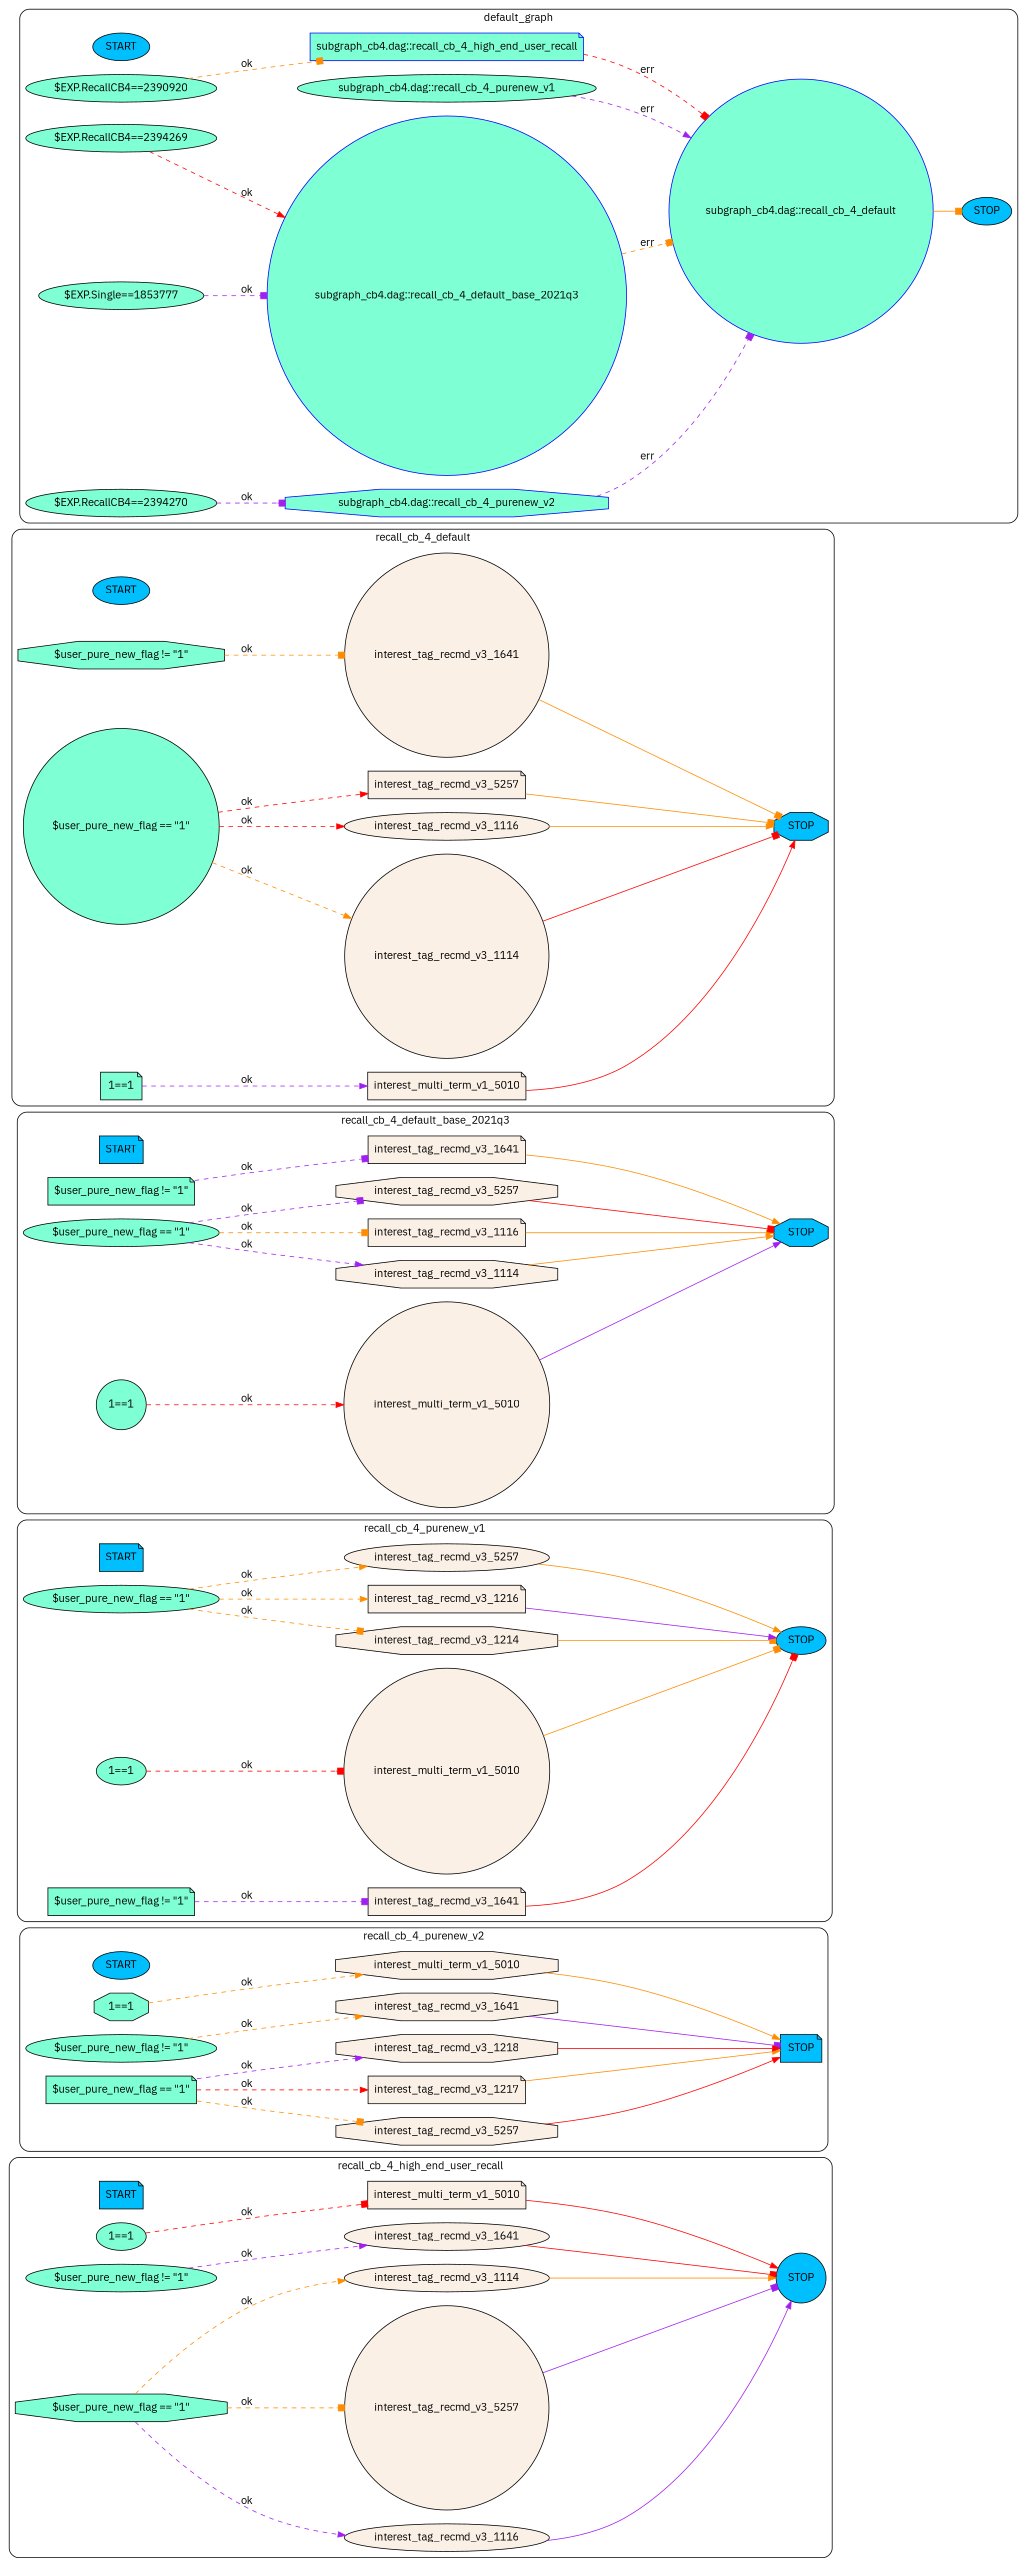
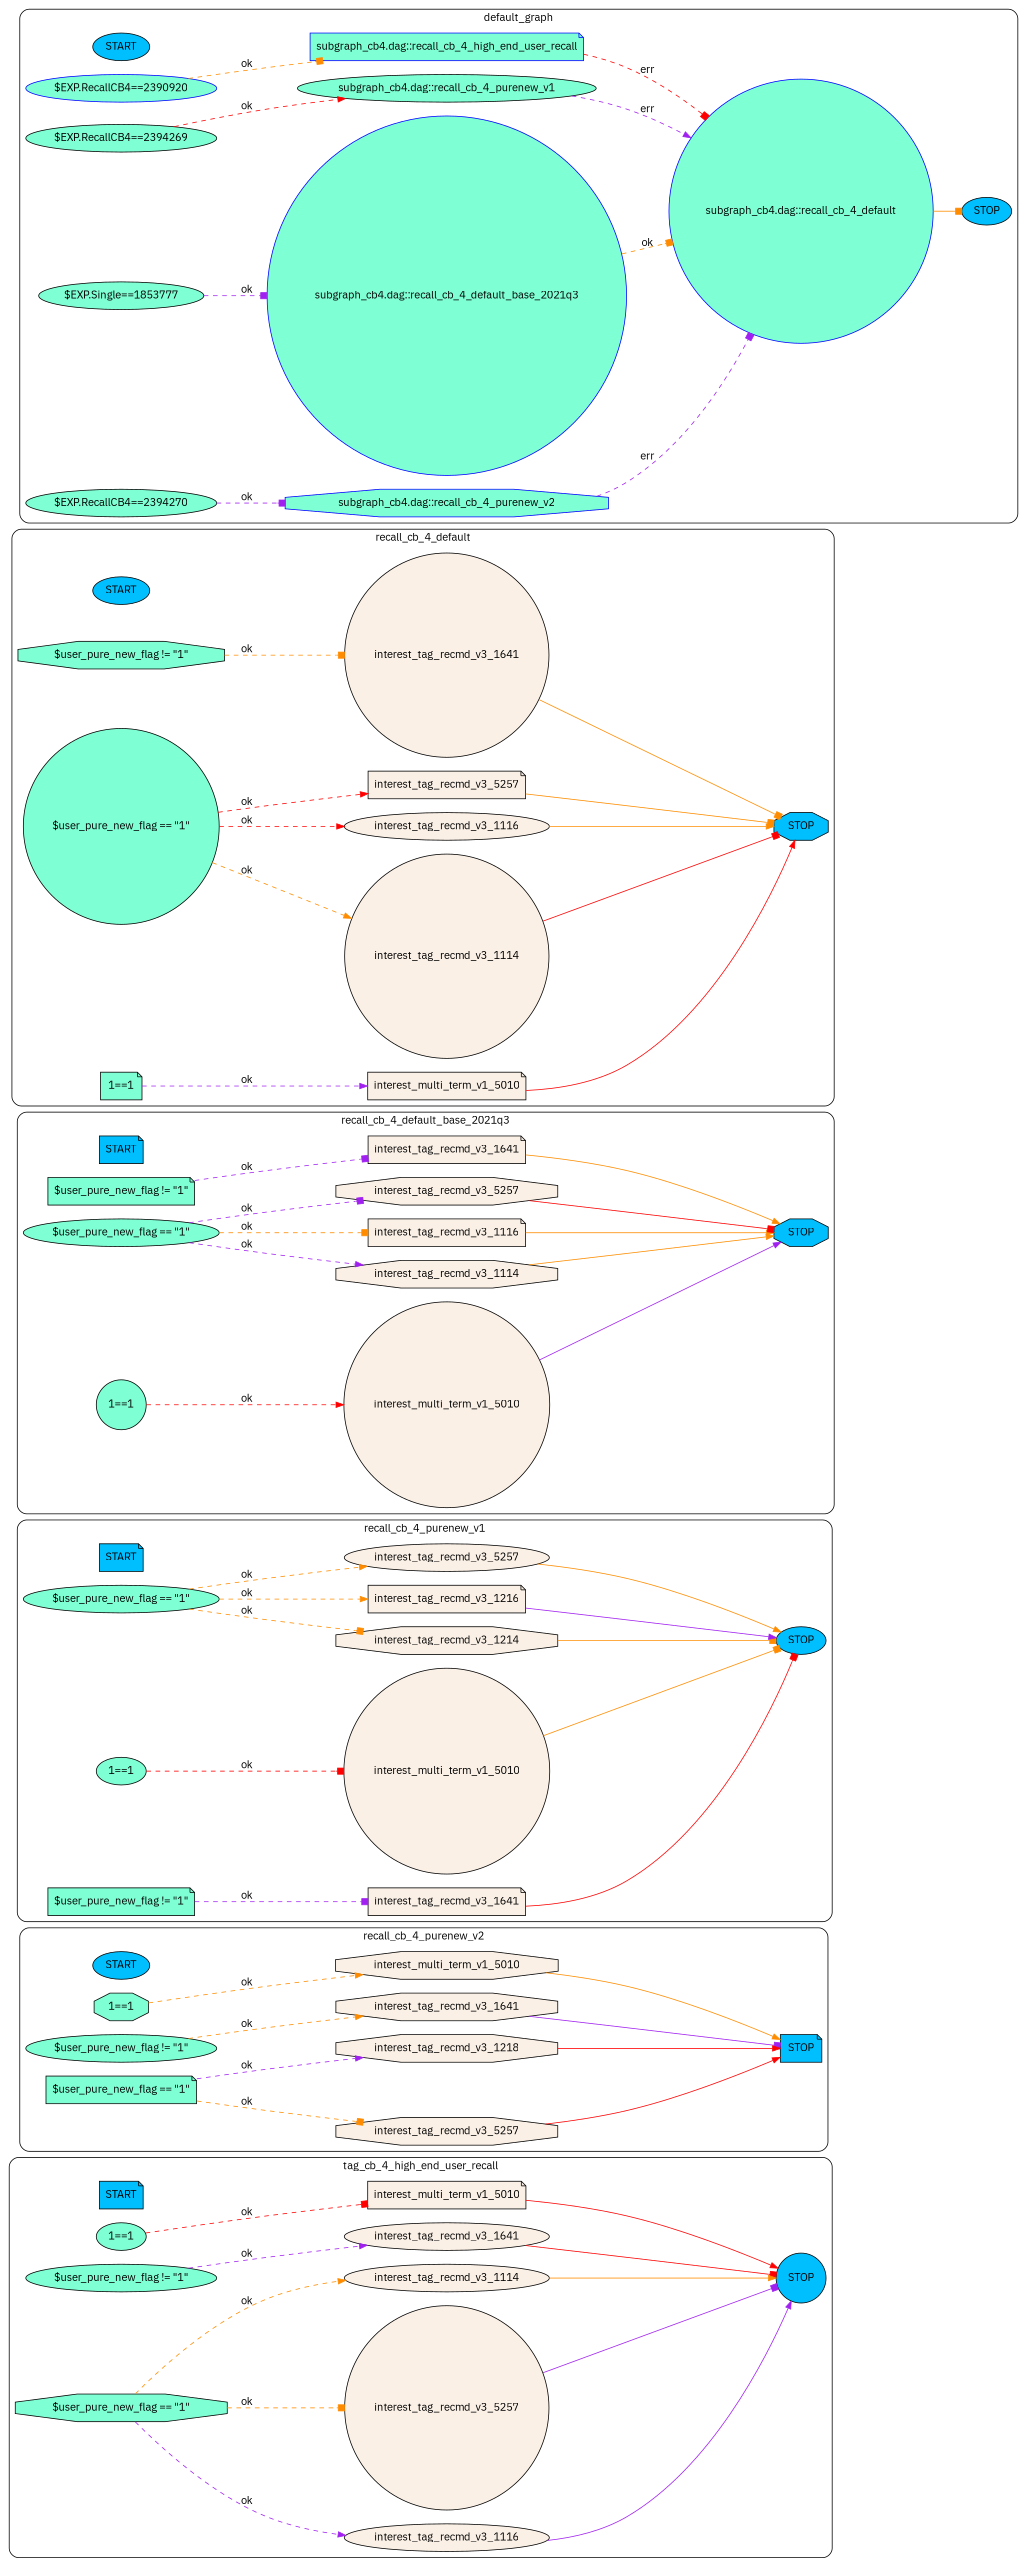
(121, 88) -> (121, 88)
(214, 183) -> (256, 111)
(648, 243) -> (648, 243)
(447, 2090) -> none
(421, 2166) -> (421, 2166)
